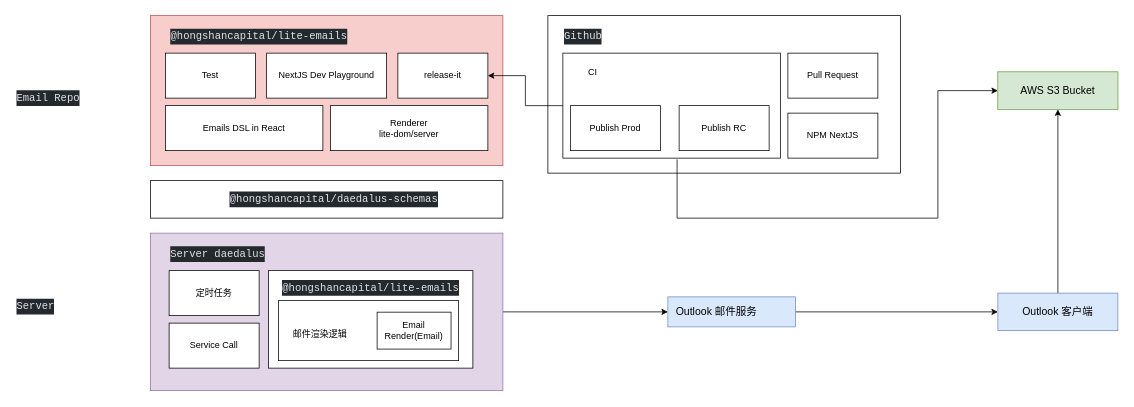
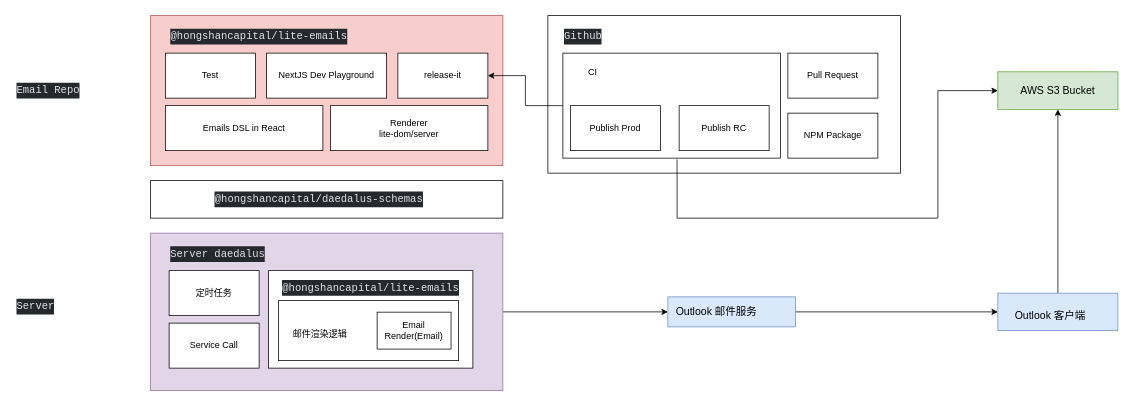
(64, 98) -> (64, 90)
(833, 135) -> (833, 135)
(334, 199) -> (319, 199)
(1058, 312) -> (1050, 315)
